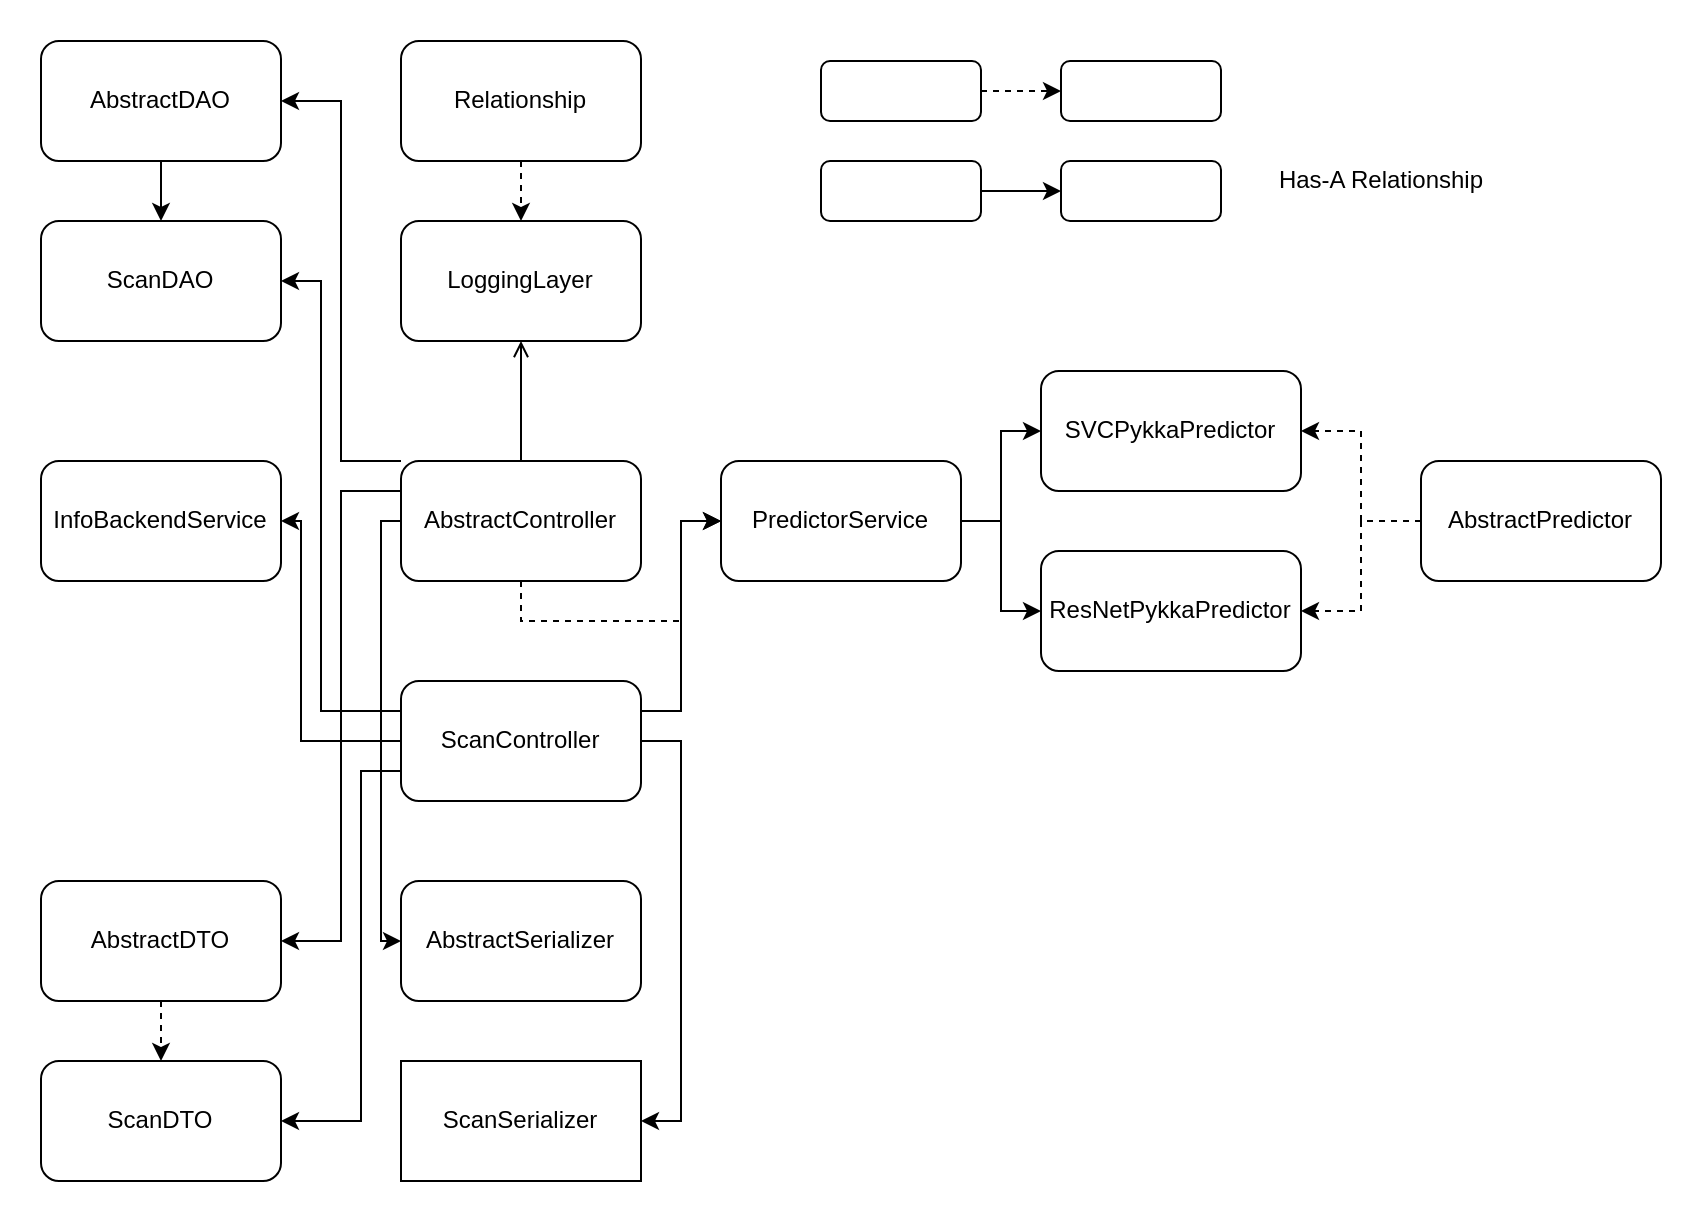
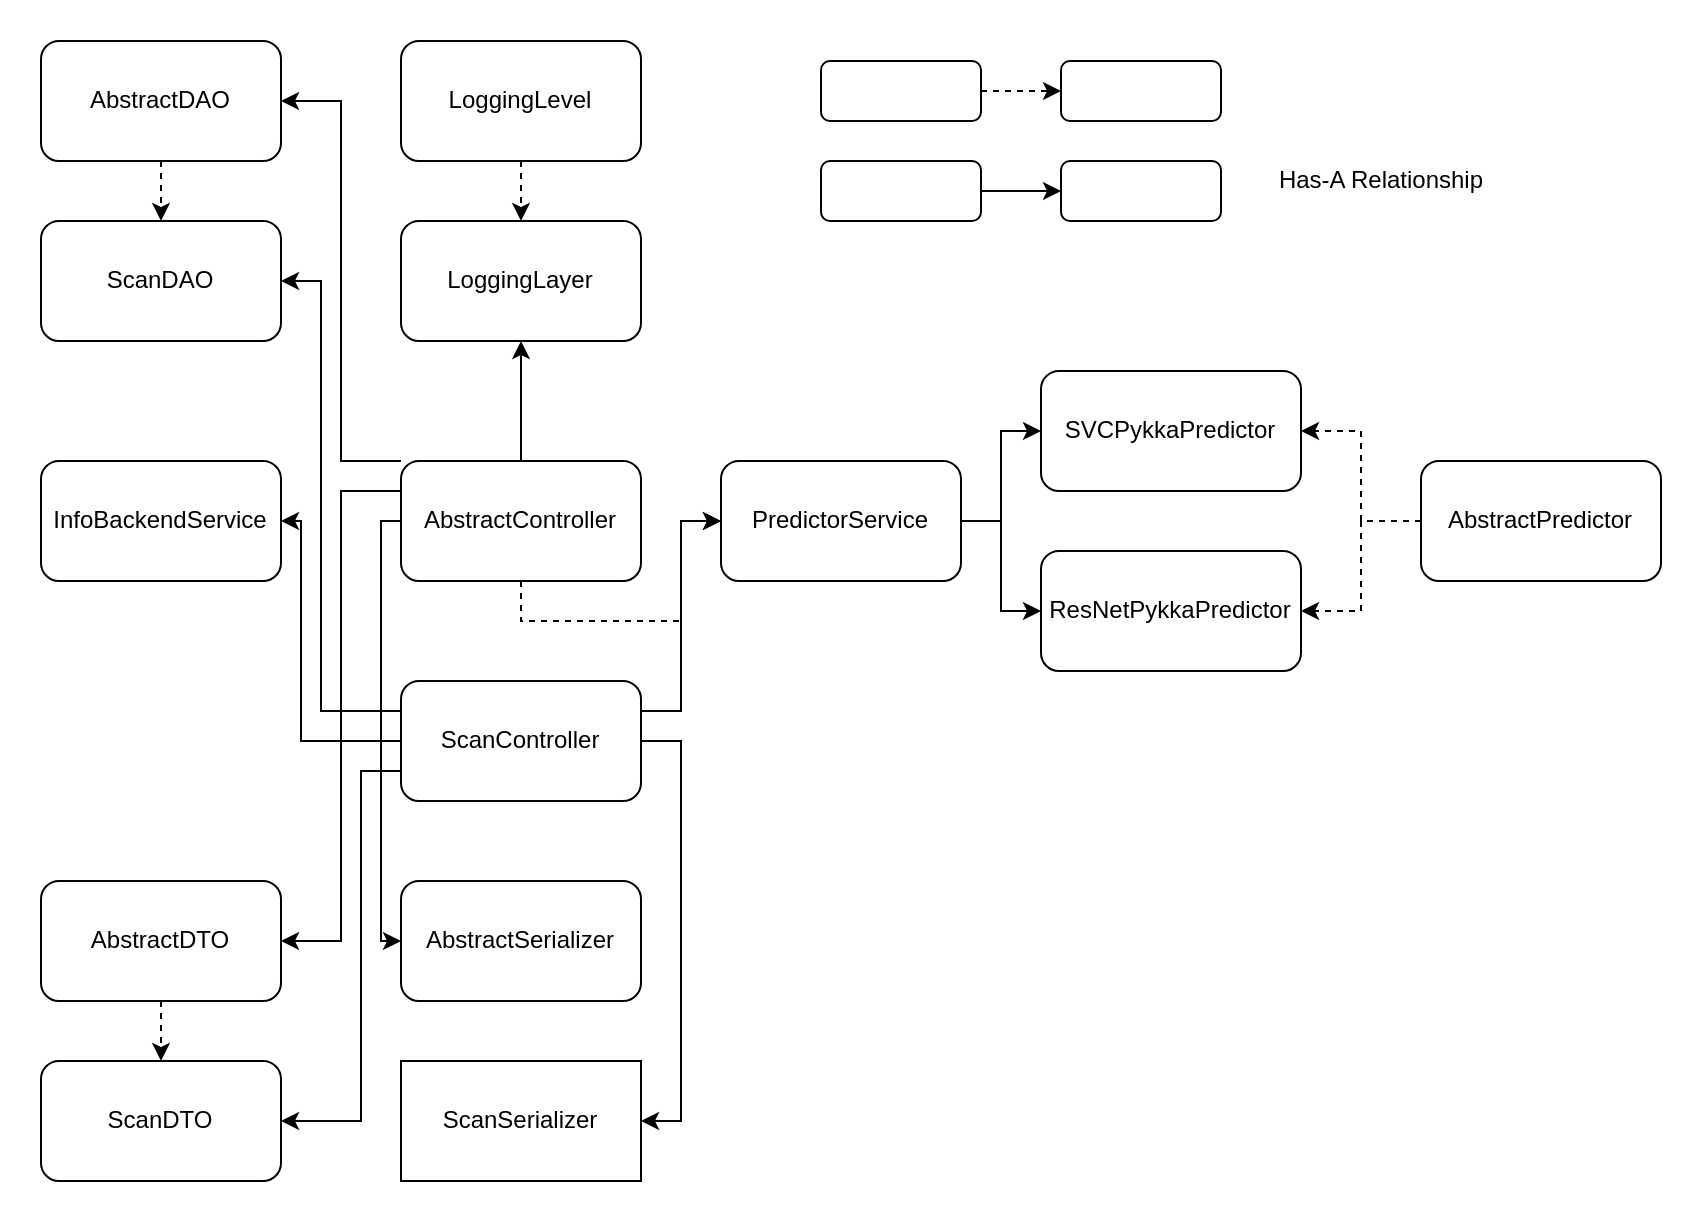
(521, 101) -> (521, 101)
(161, 186) -> (161, 186)
(521, 353) -> (521, 356)
